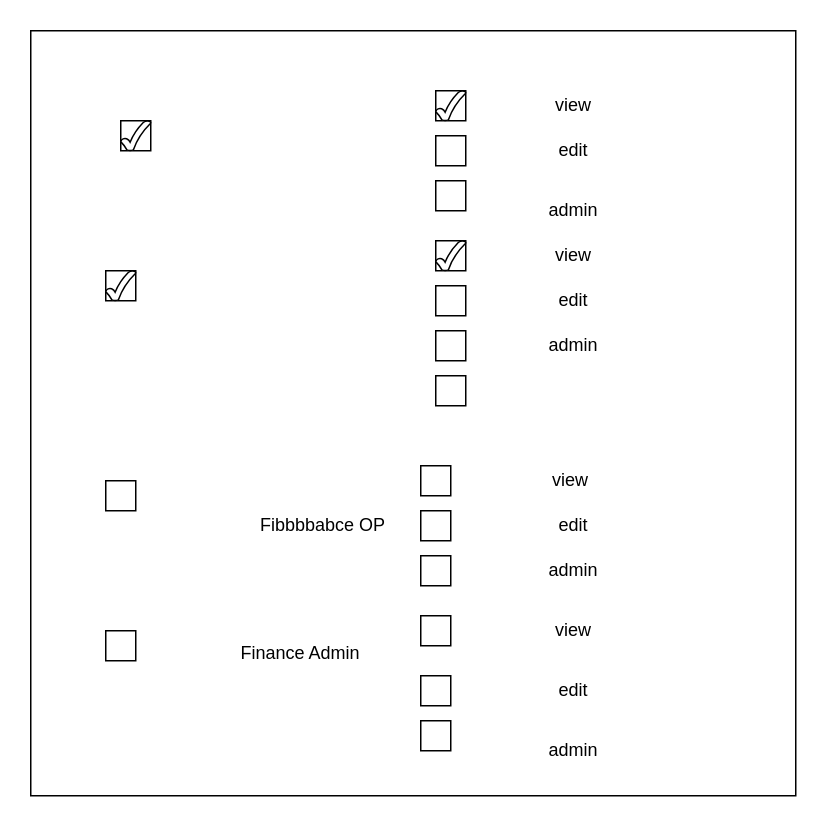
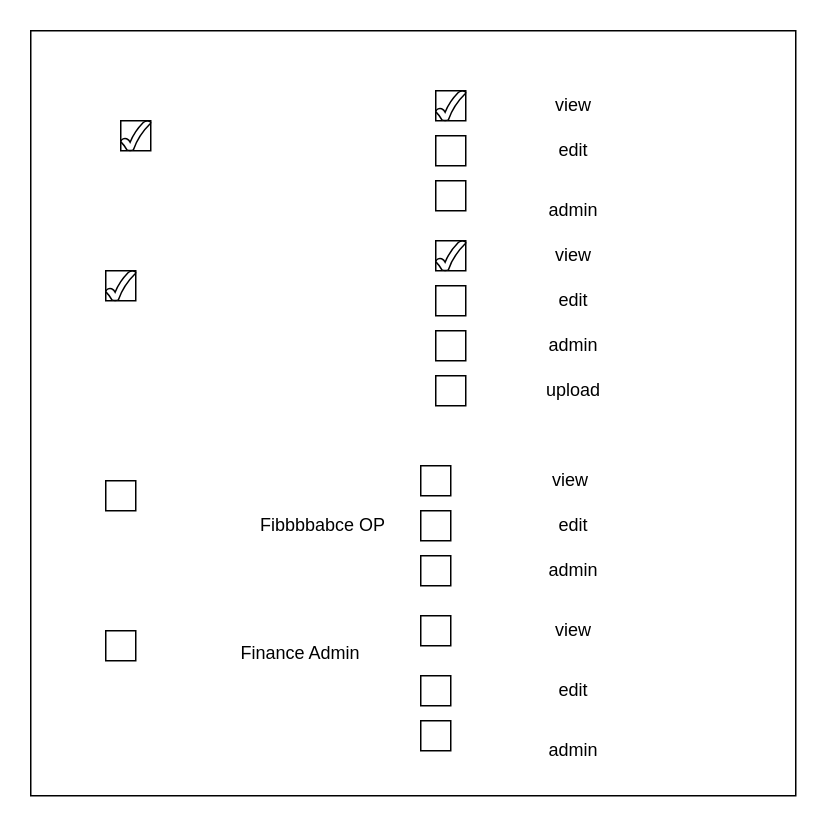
none -> (574, 391)
